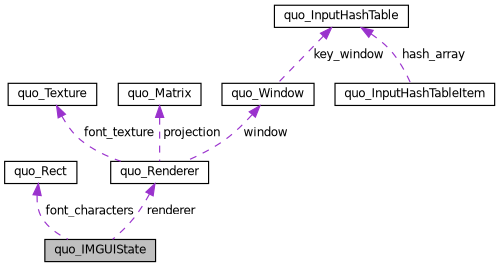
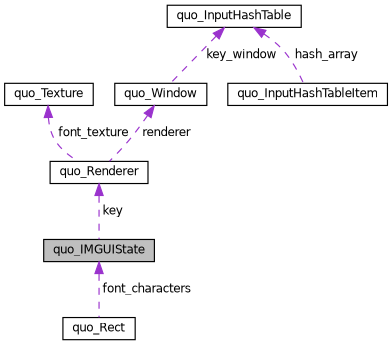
(160, 94) -> none
(264, 133) -> (165, 133)
(170, 211) -> (111, 211)
(45, 222) -> (99, 296)
